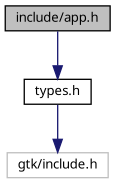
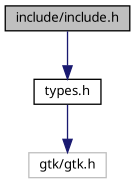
(58, 18) -> (68, 18)
(58, 165) -> (68, 165)
